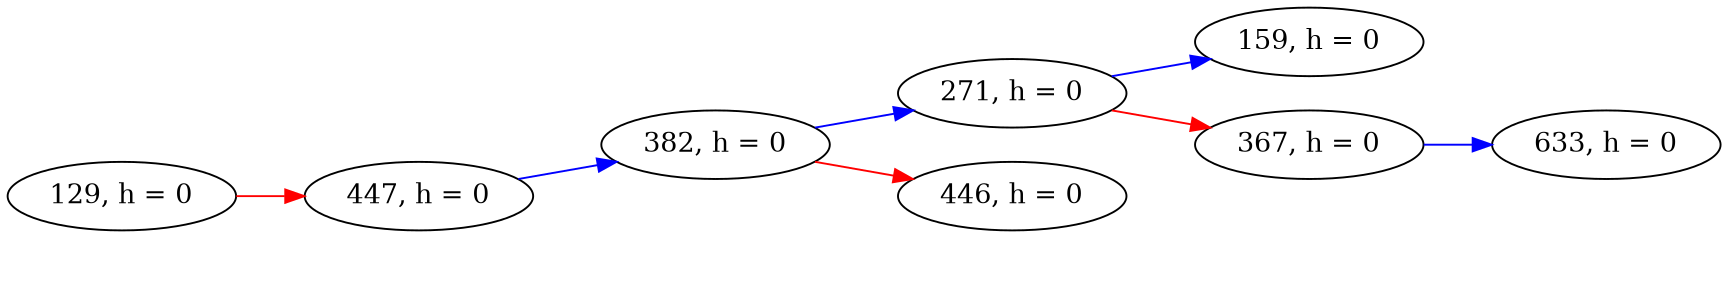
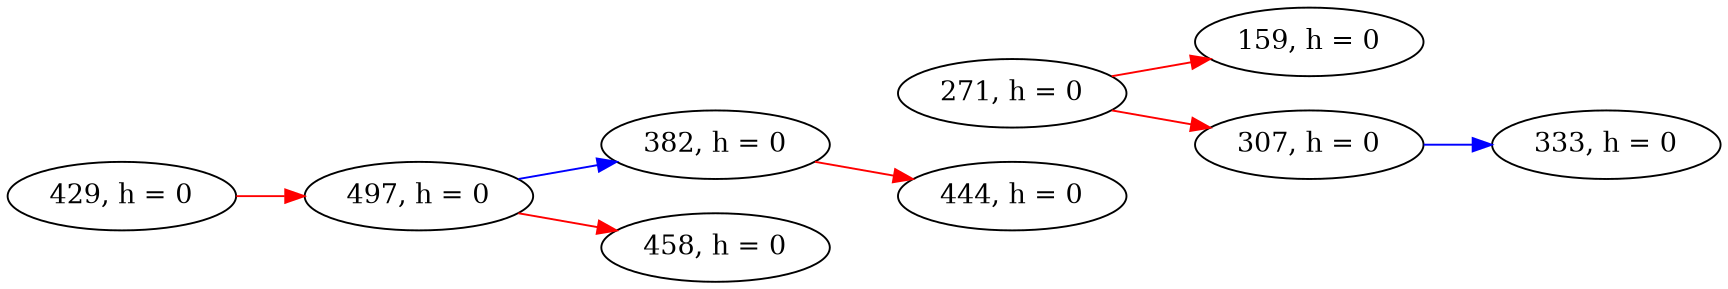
(1152, 69) -> (1152, 69)
(855, 121) -> none
(1309, 145) -> (1309, 145)
(1606, 145) -> (1606, 145)
(122, 196) -> (122, 196)
(419, 196) -> (419, 196)
(1012, 196) -> (1012, 196)
none -> (716, 248)
